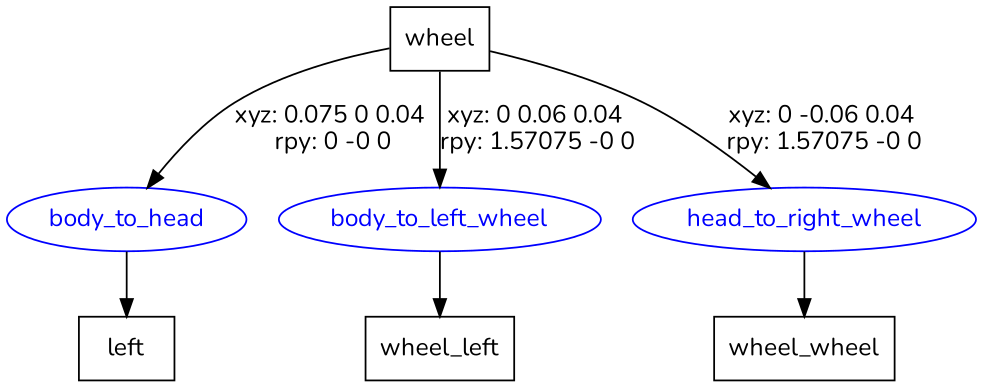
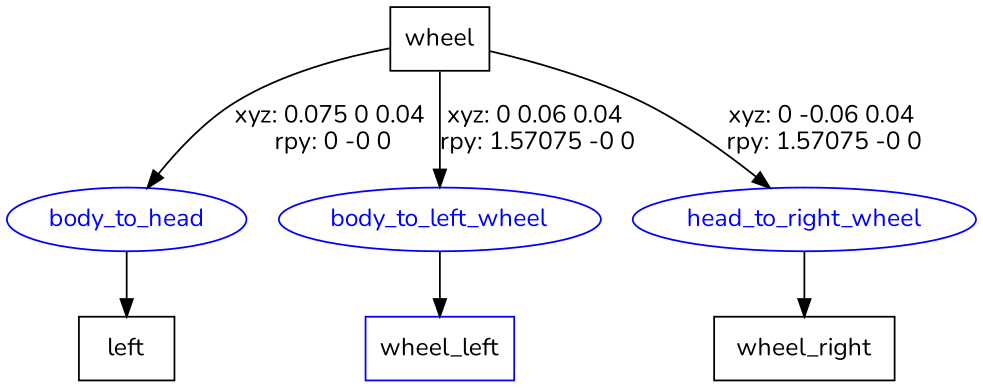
(440, 349) -> (440, 349)
(804, 349) -> (804, 349)
